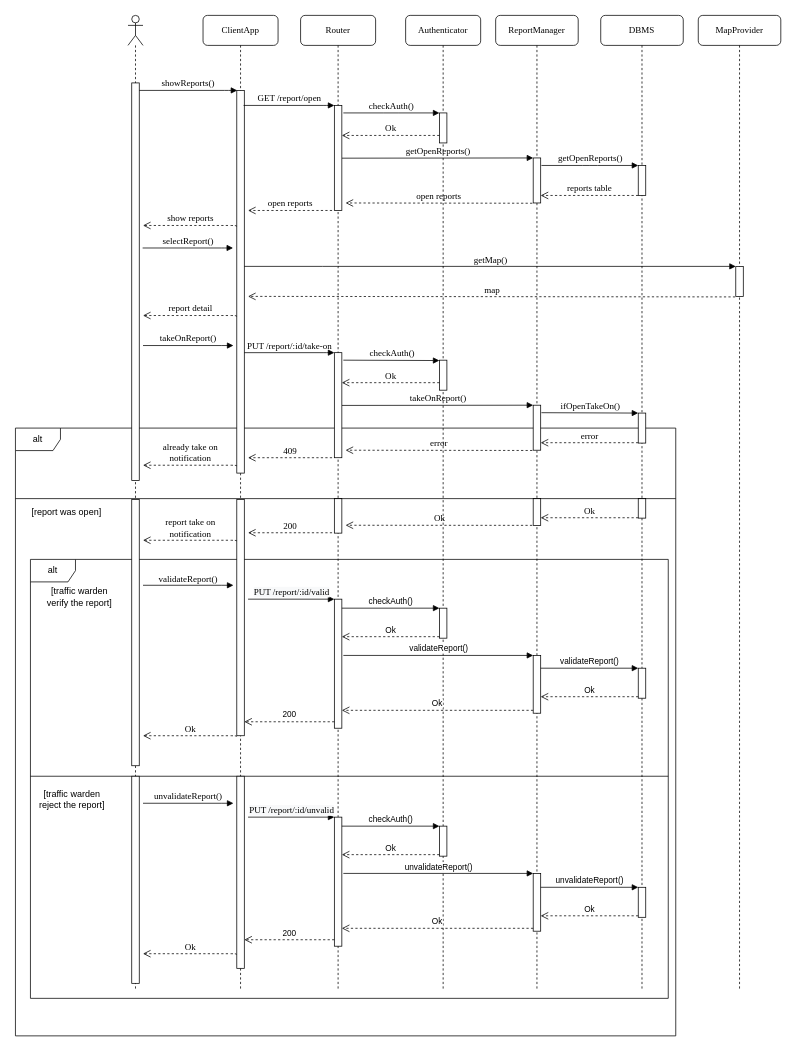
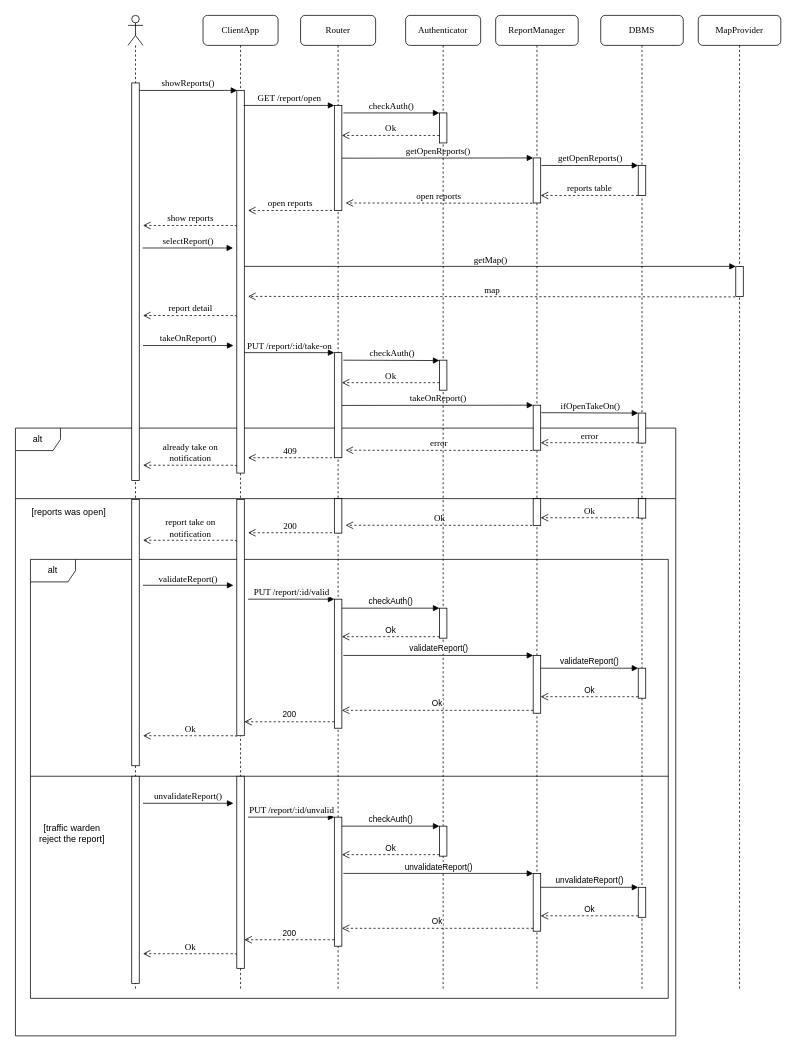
(72, 513) -> (75, 513)
(79, 597) -> none
(72, 799) -> (72, 833)
